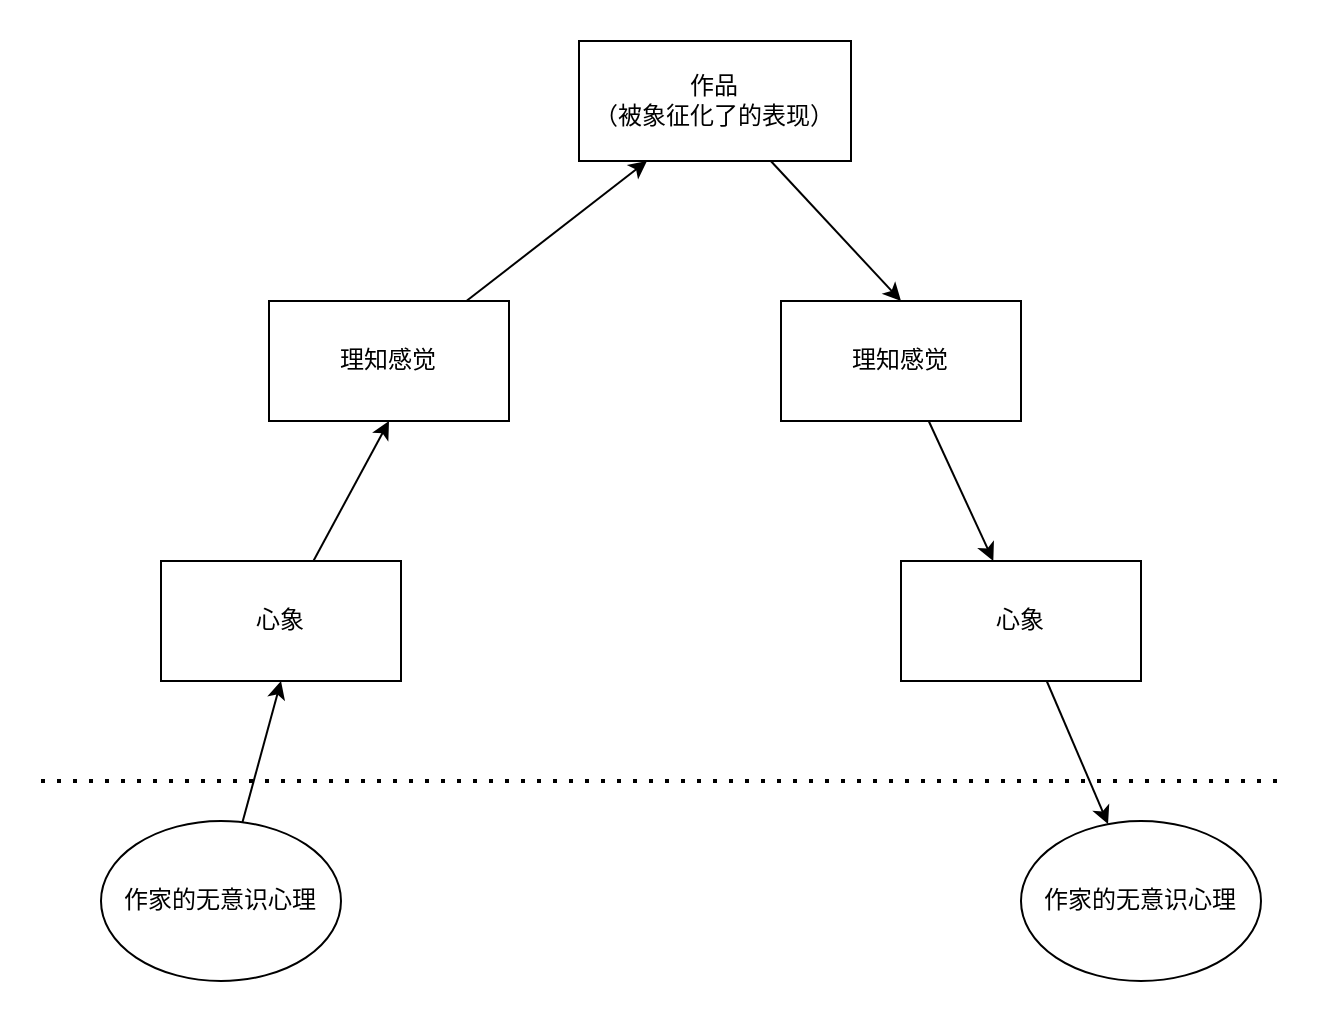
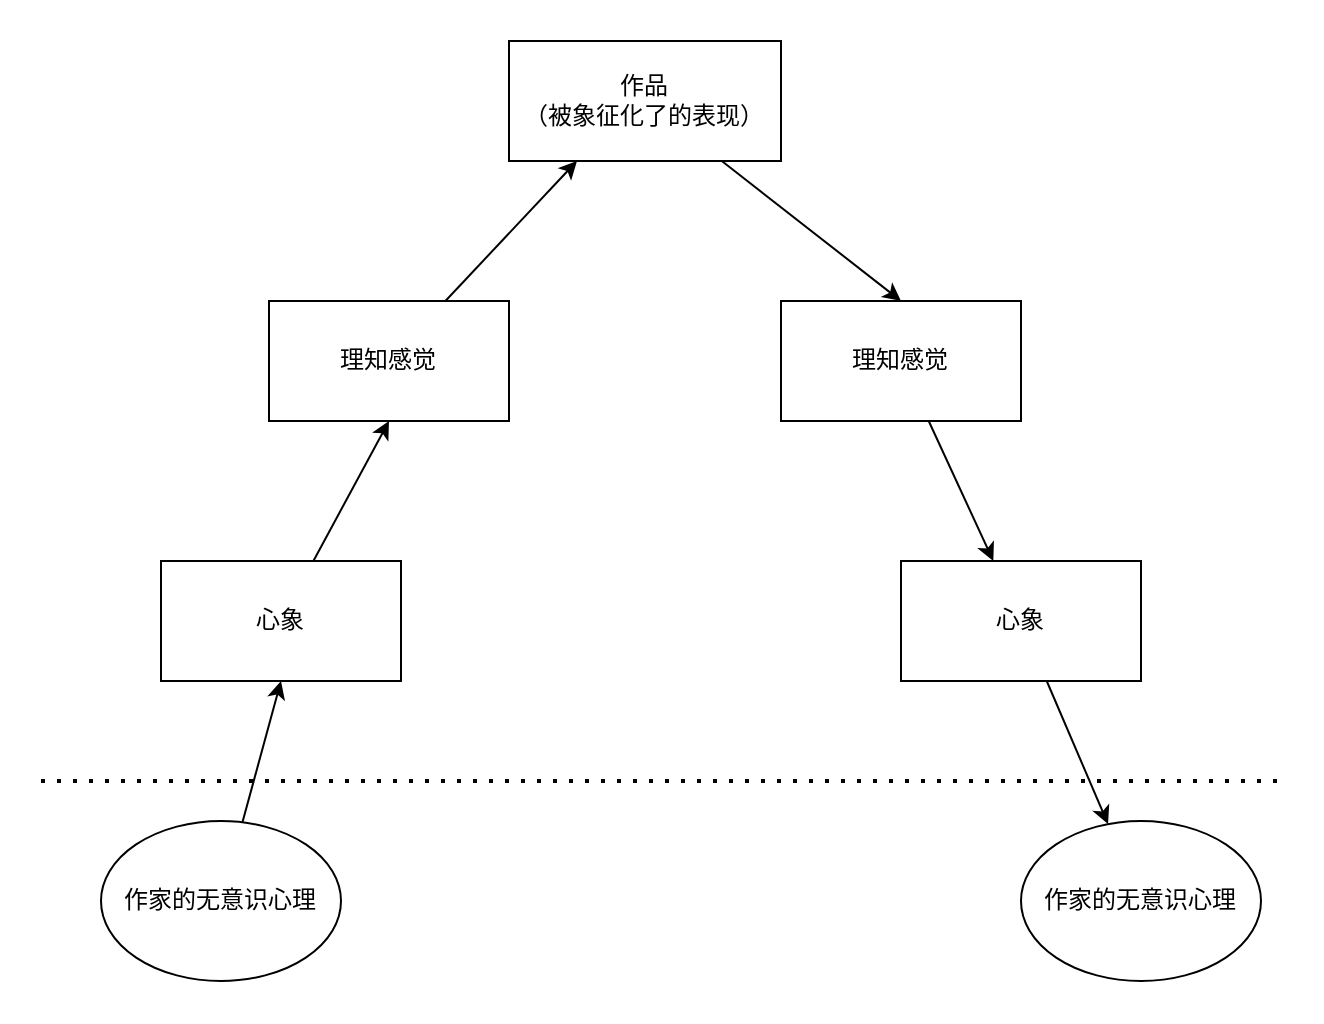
(715, 101) -> (645, 101)
